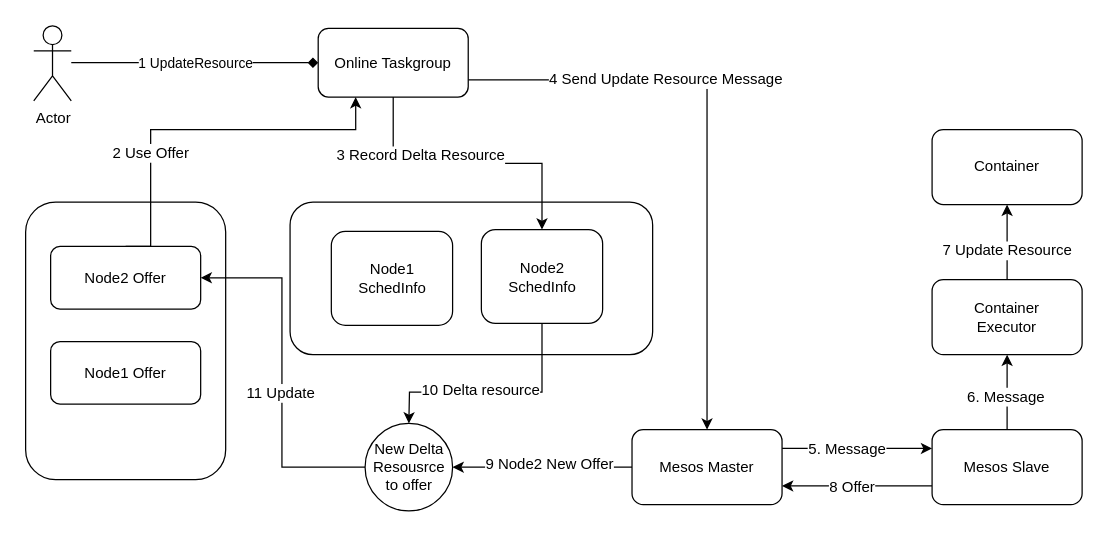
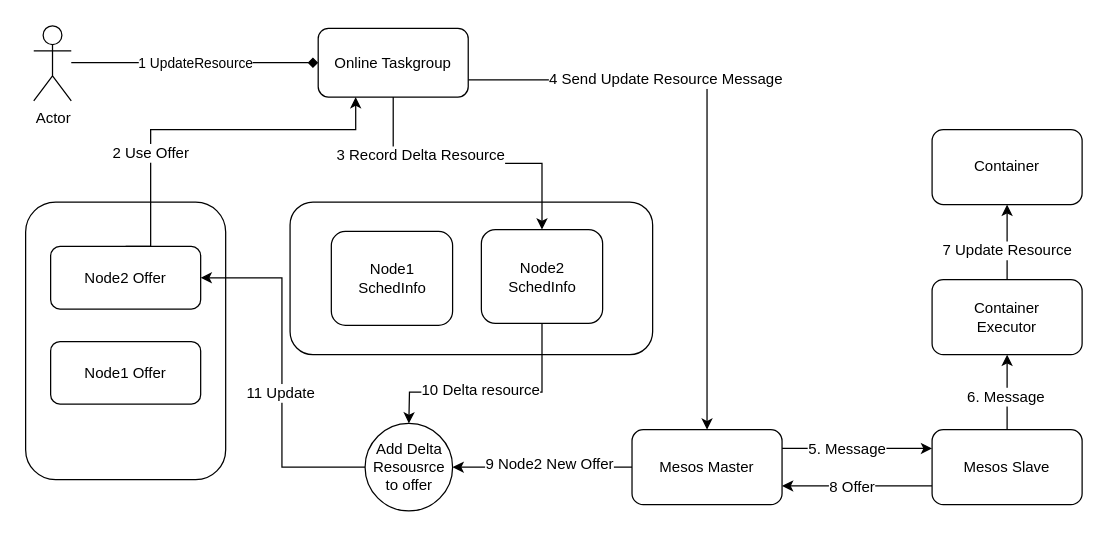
(409, 467) -> (409, 467)
